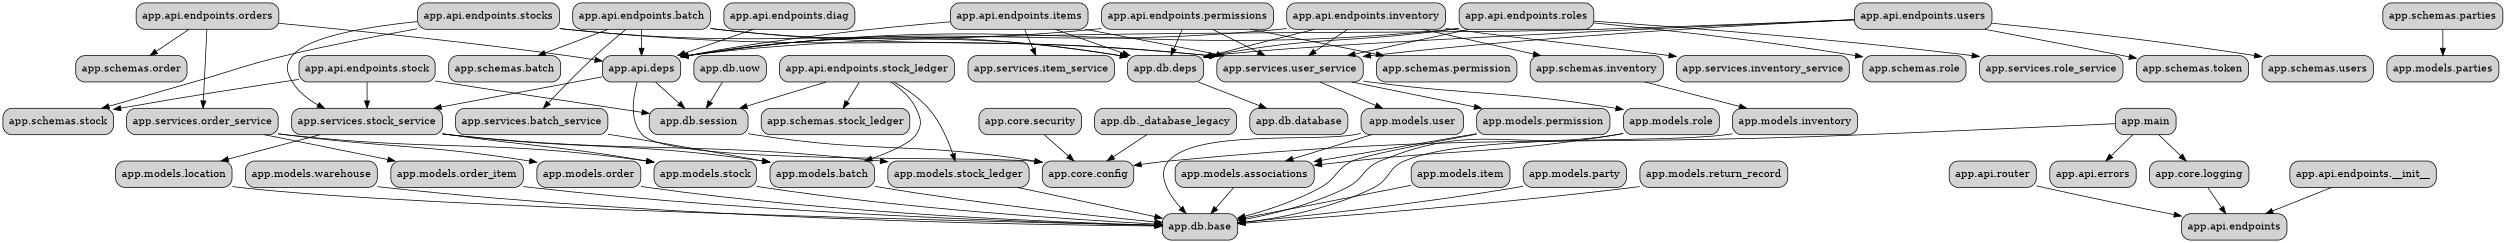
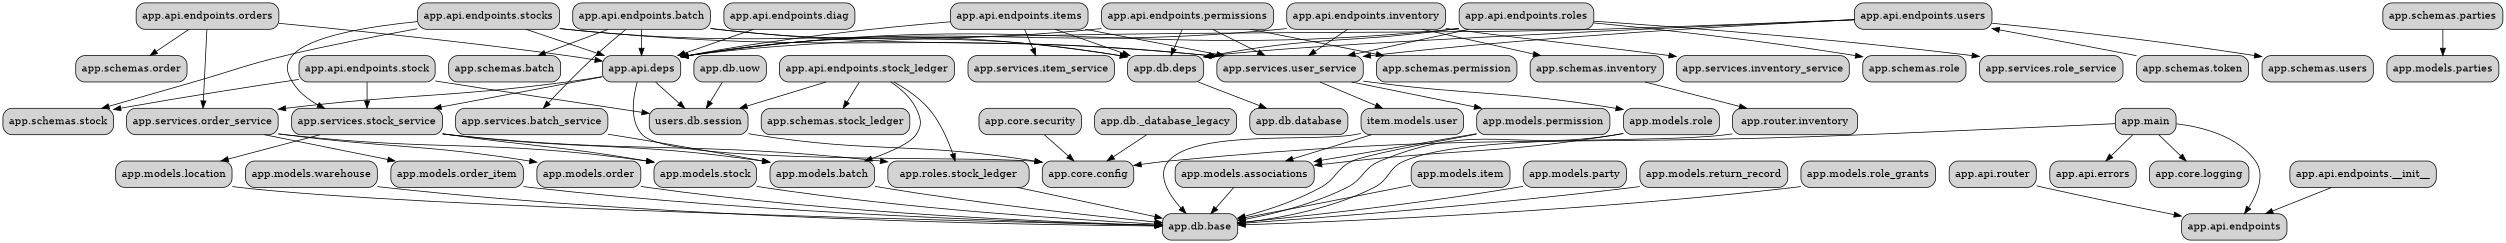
none -> (561, 41)
(1263, 42) -> none
(2057, 43) -> (2068, 43)
none -> (444, 94)
(699, 122) -> (699, 122)
(1412, 122) -> (1412, 122)
(1795, 122) -> (1795, 122)
(958, 174) -> (958, 174)
none -> (1868, 174)
(2215, 198) -> (2241, 147)
